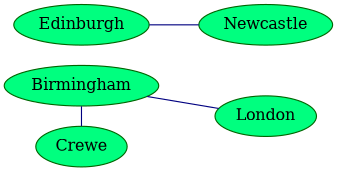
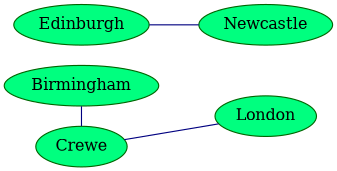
(183, 103) -> (171, 132)
